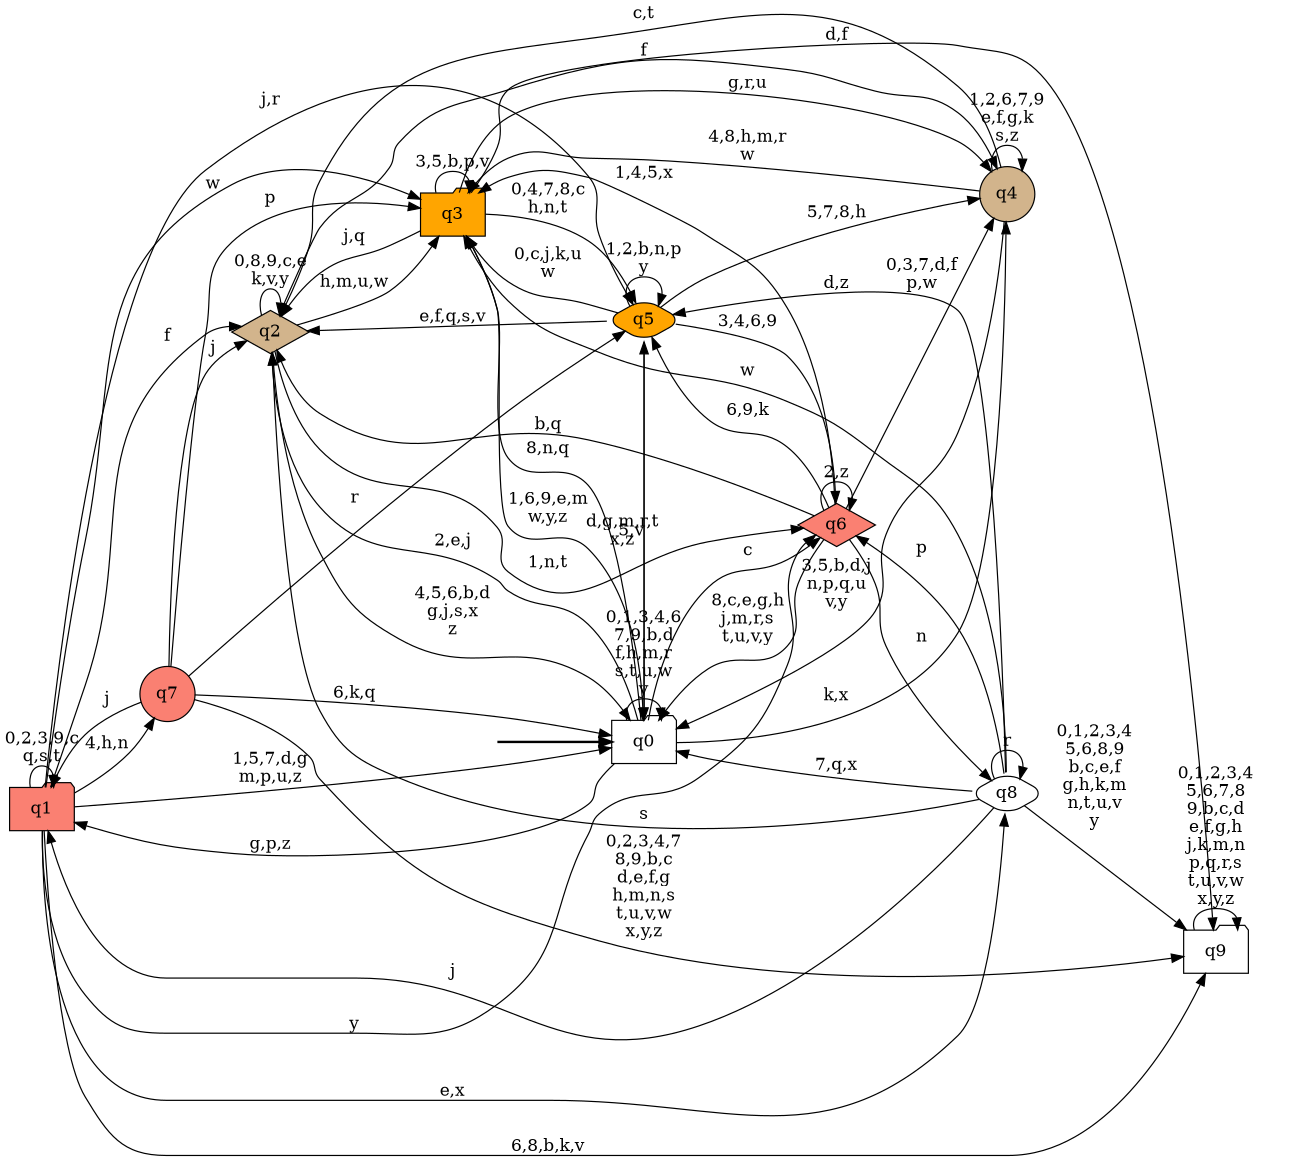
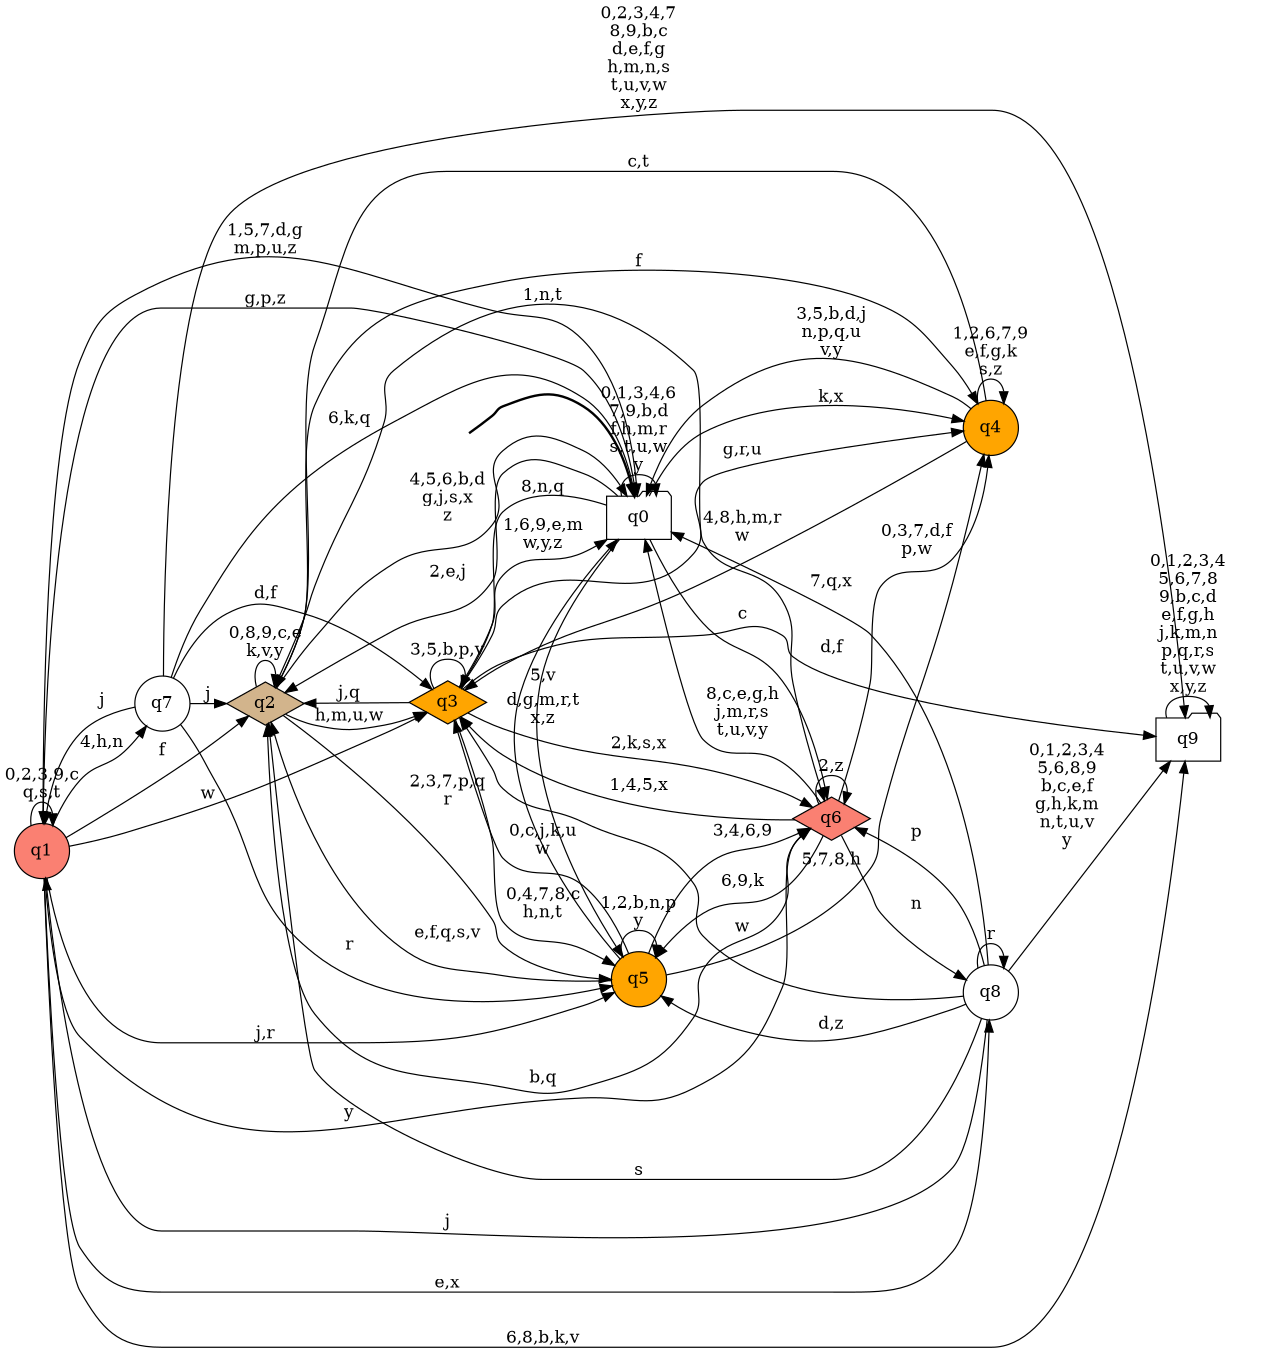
(1007, 194) -> (991, 428)
(270, 198) -> (265, 594)
(453, 215) -> (448, 702)
(644, 320) -> (639, 979)
(168, 694) -> (162, 704)
none -> (635, 758)
(1007, 793) -> (991, 992)
(42, 809) -> (42, 851)
none -> (442, 856)
